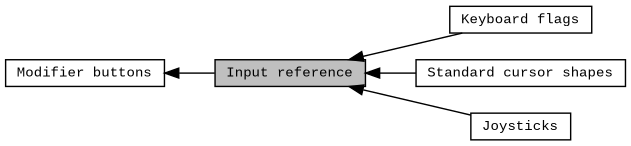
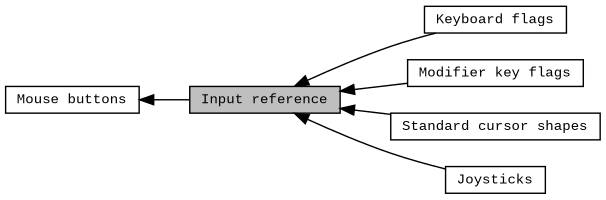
(85, 73) -> (72, 100)
none -> (495, 73)
